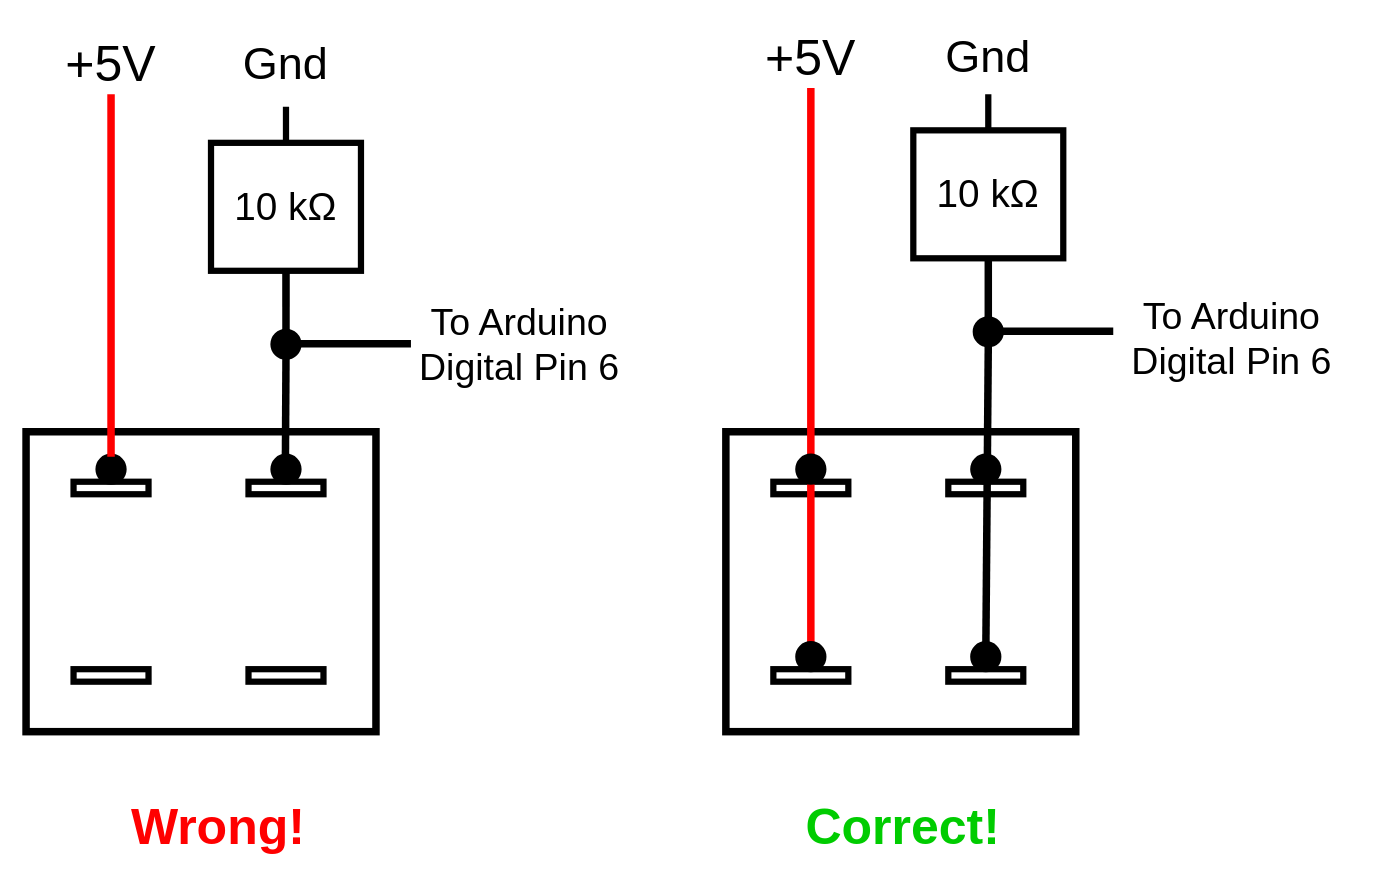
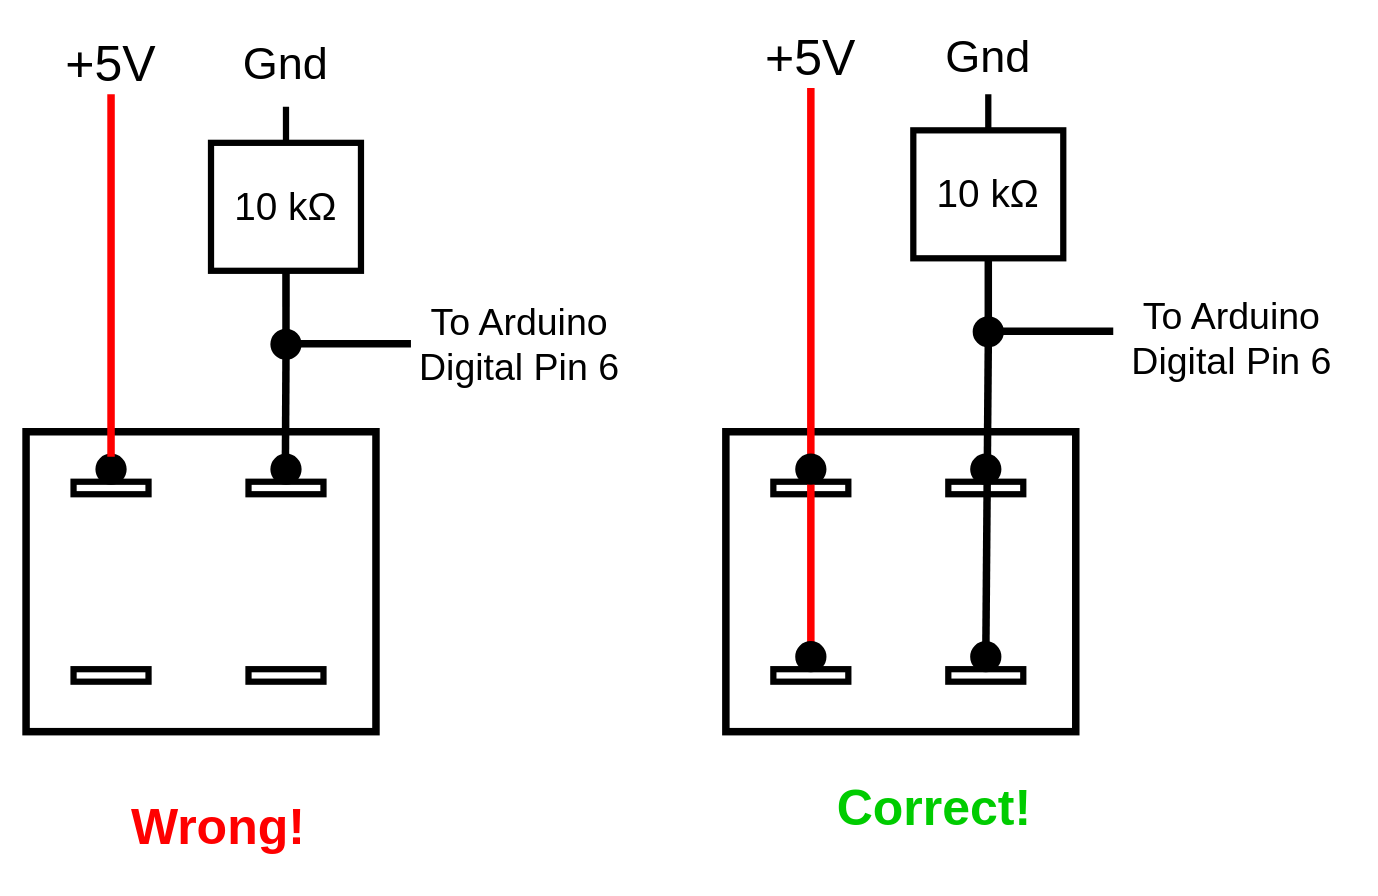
(903, 826) -> (934, 807)
